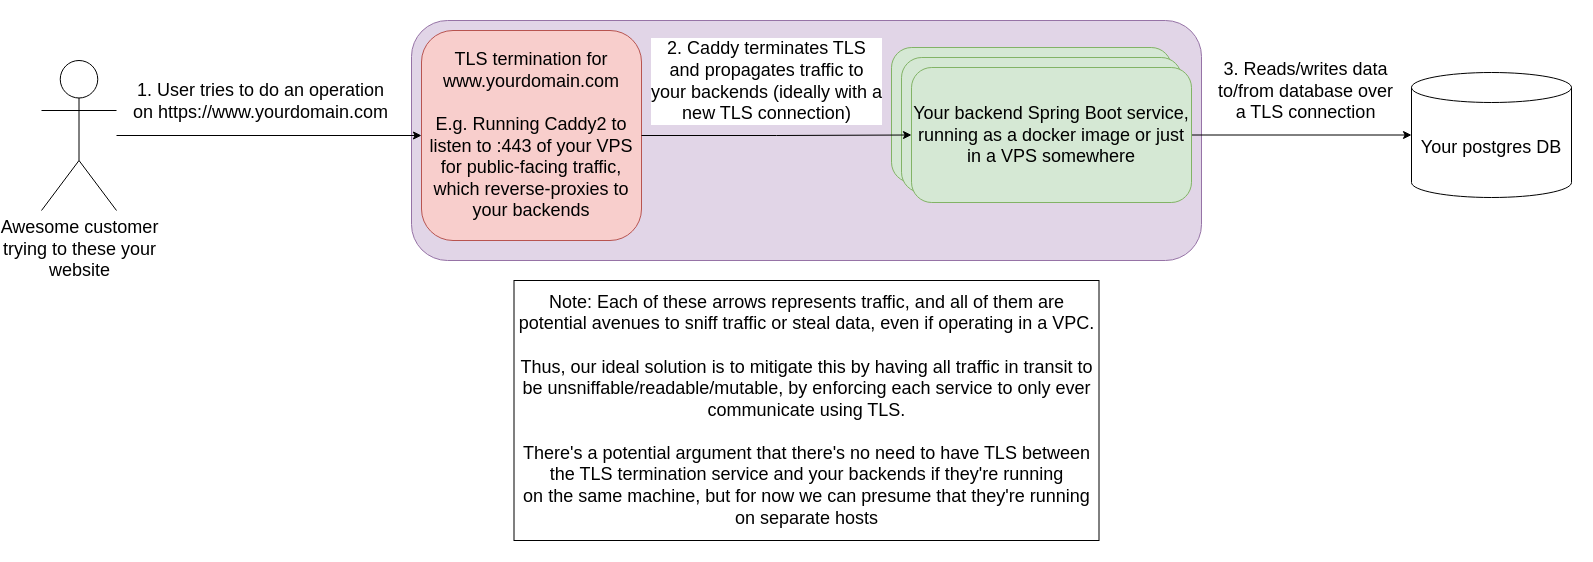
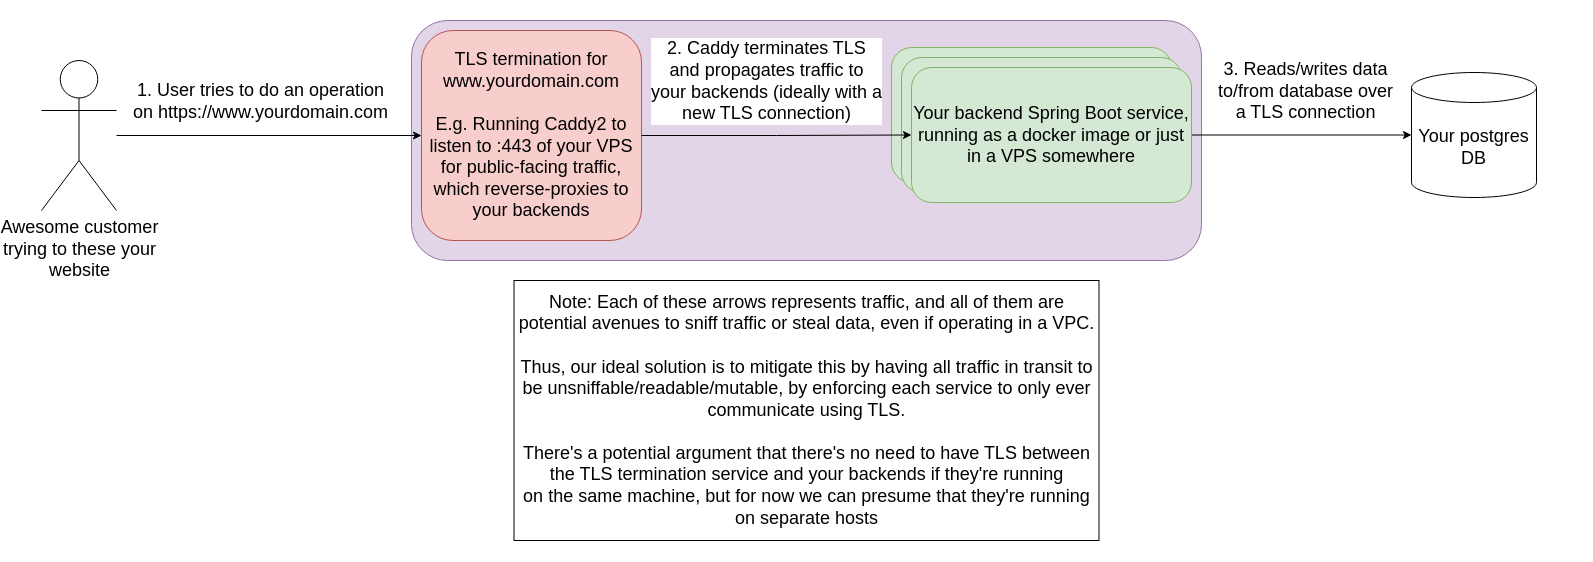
(1492, 135) -> (1474, 135)
